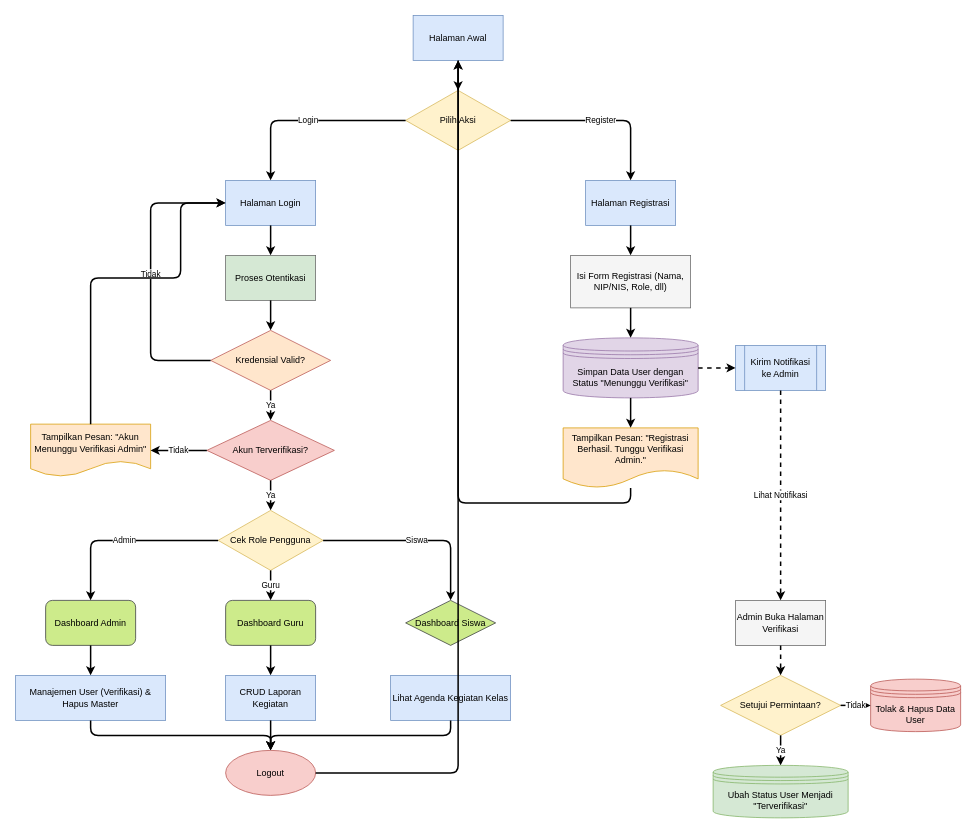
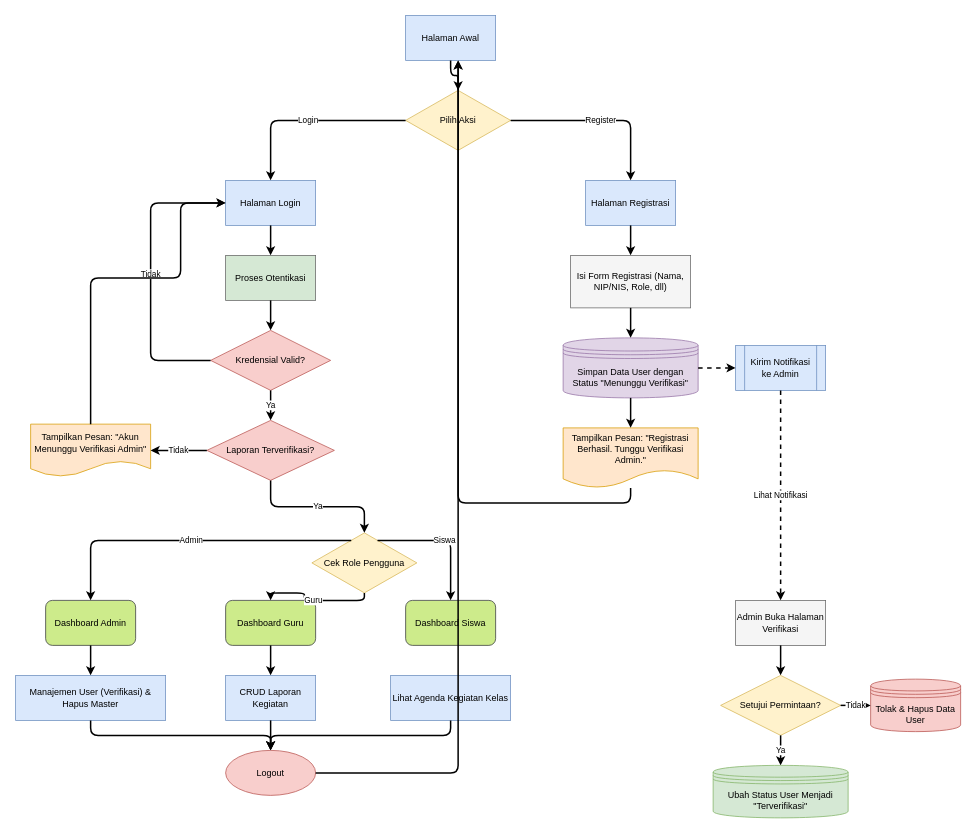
(458, 38) -> (450, 38)
(270, 360) -> (270, 360)
(270, 450) -> (270, 450)
(270, 540) -> (364, 563)
(450, 623) -> (450, 623)
(780, 655) -> (780, 655)
